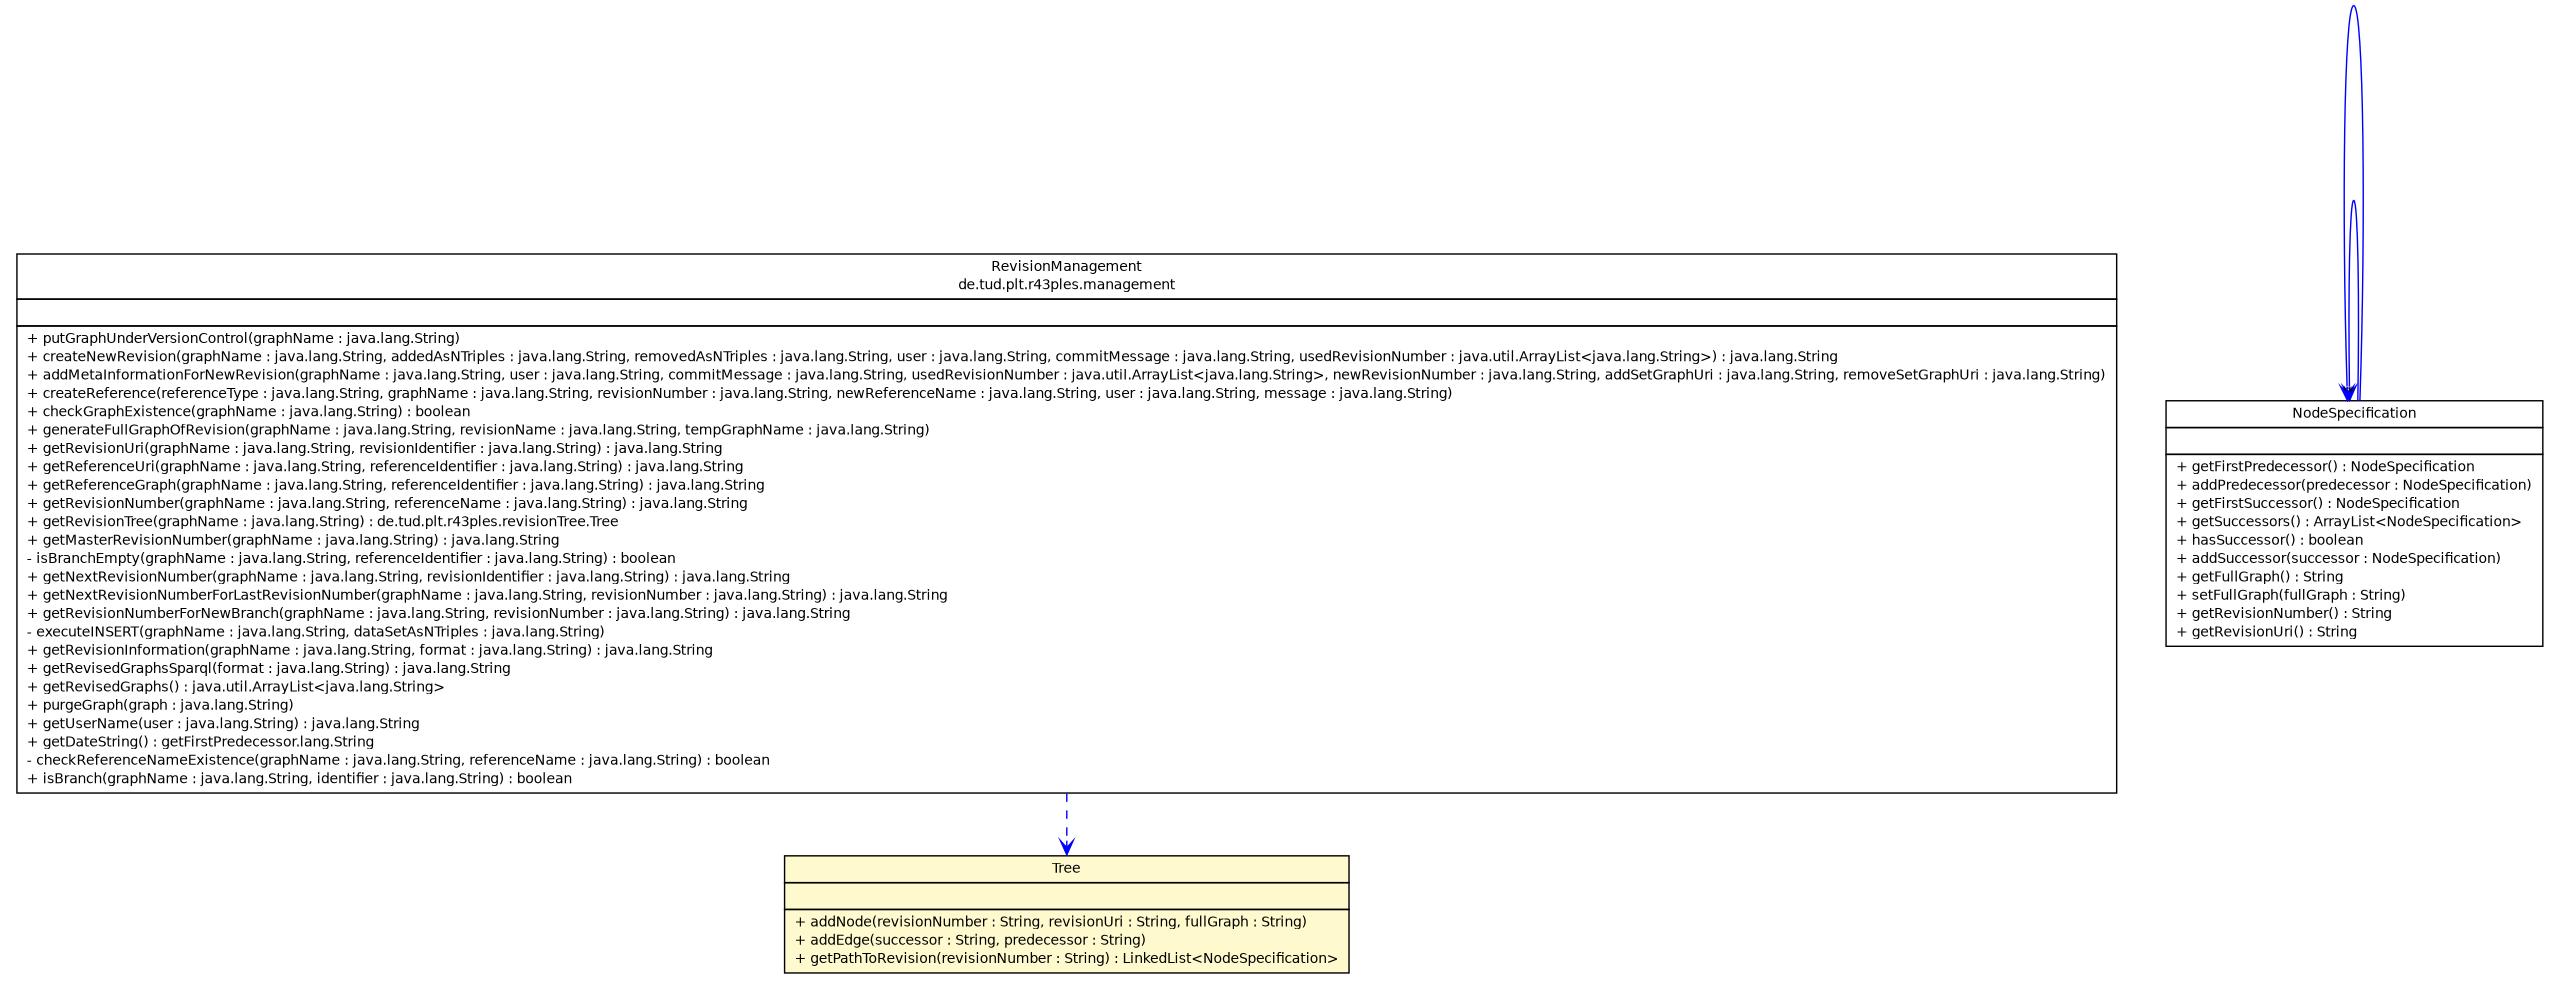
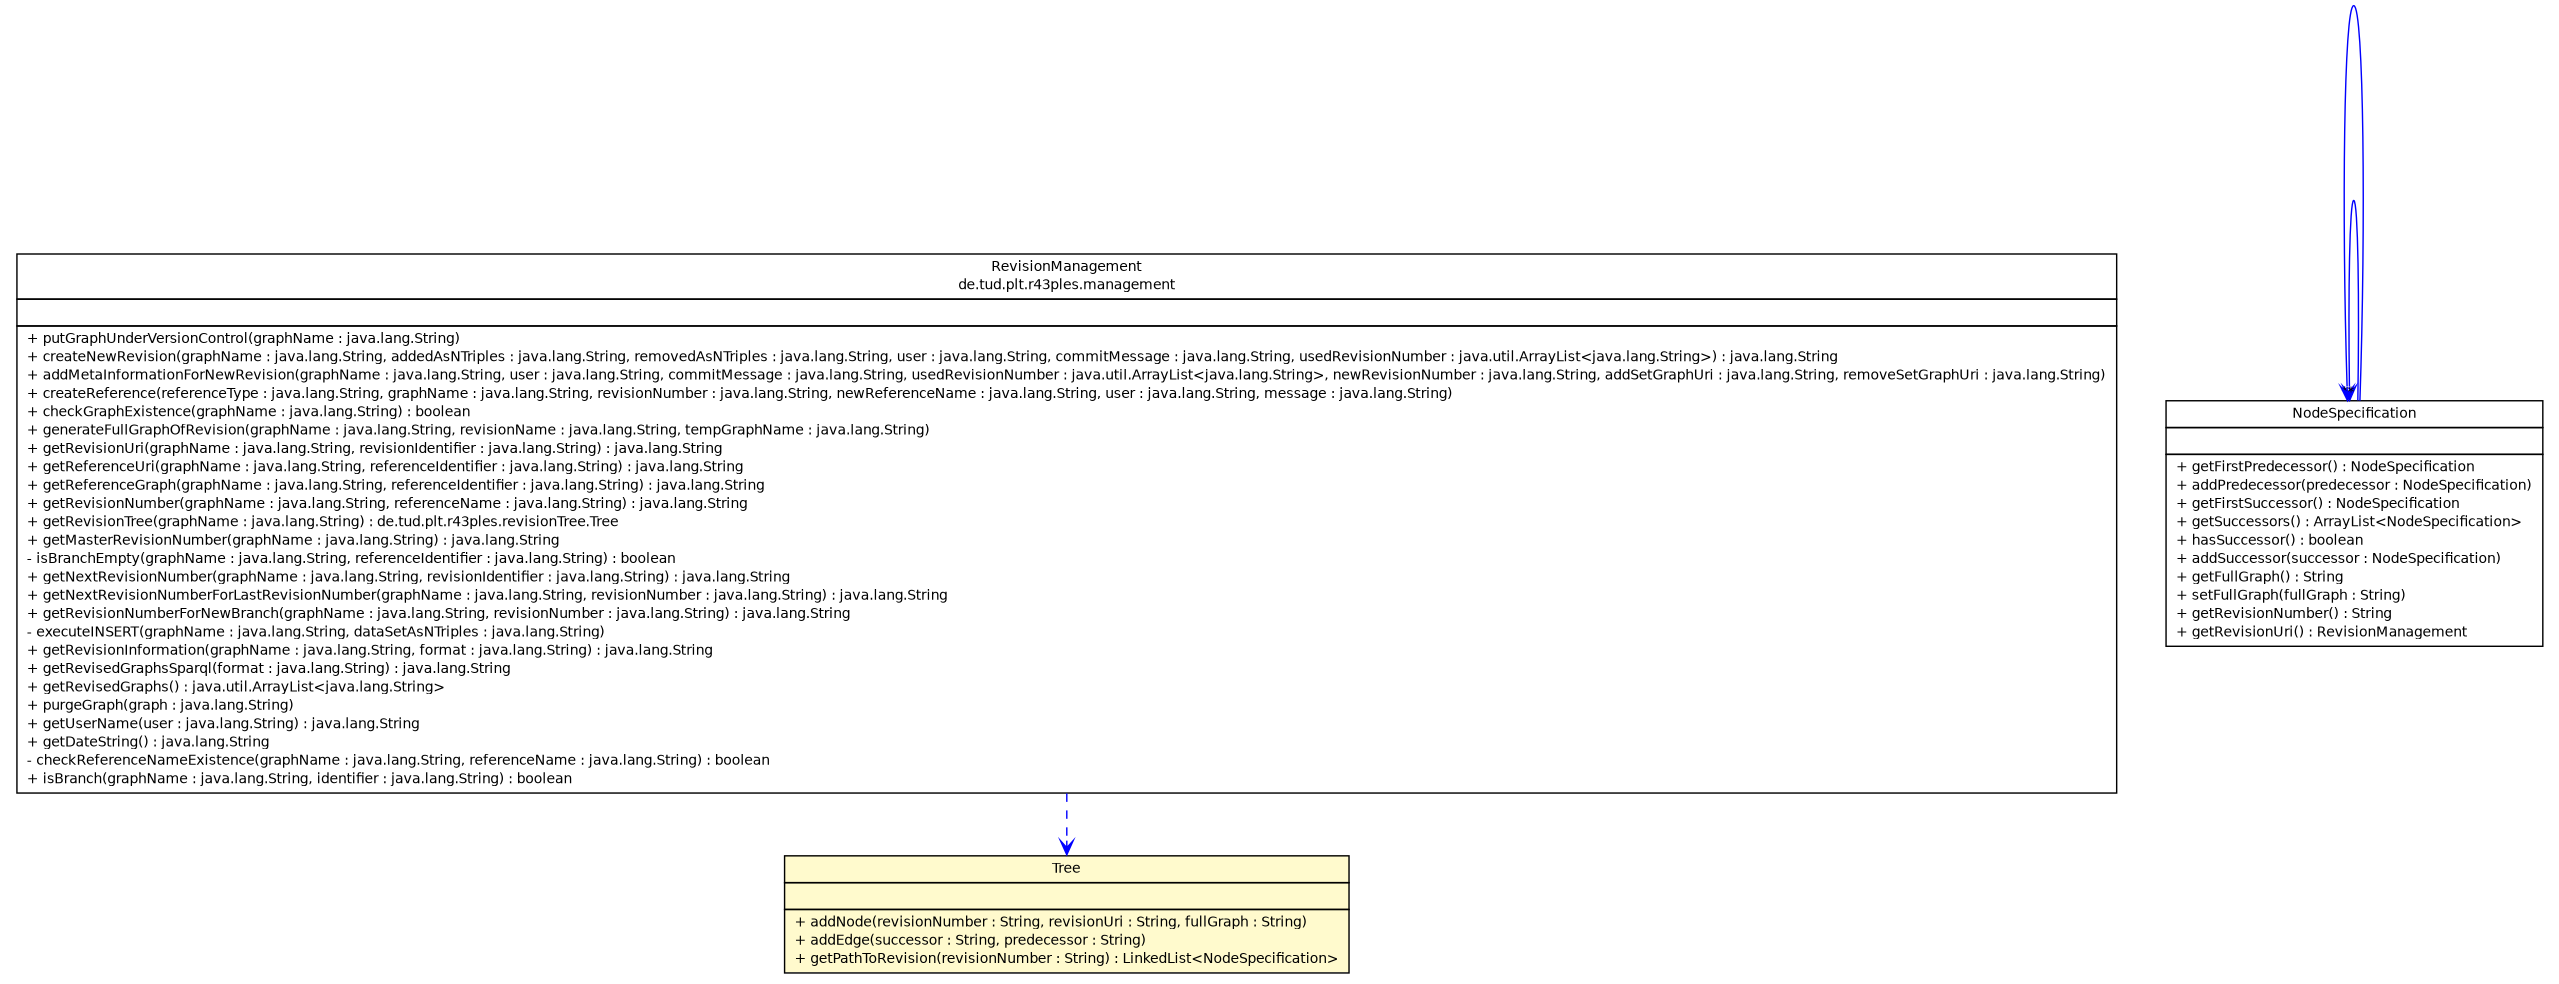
(2267, 632) -> (2322, 632)
(201, 742) -> (148, 742)
